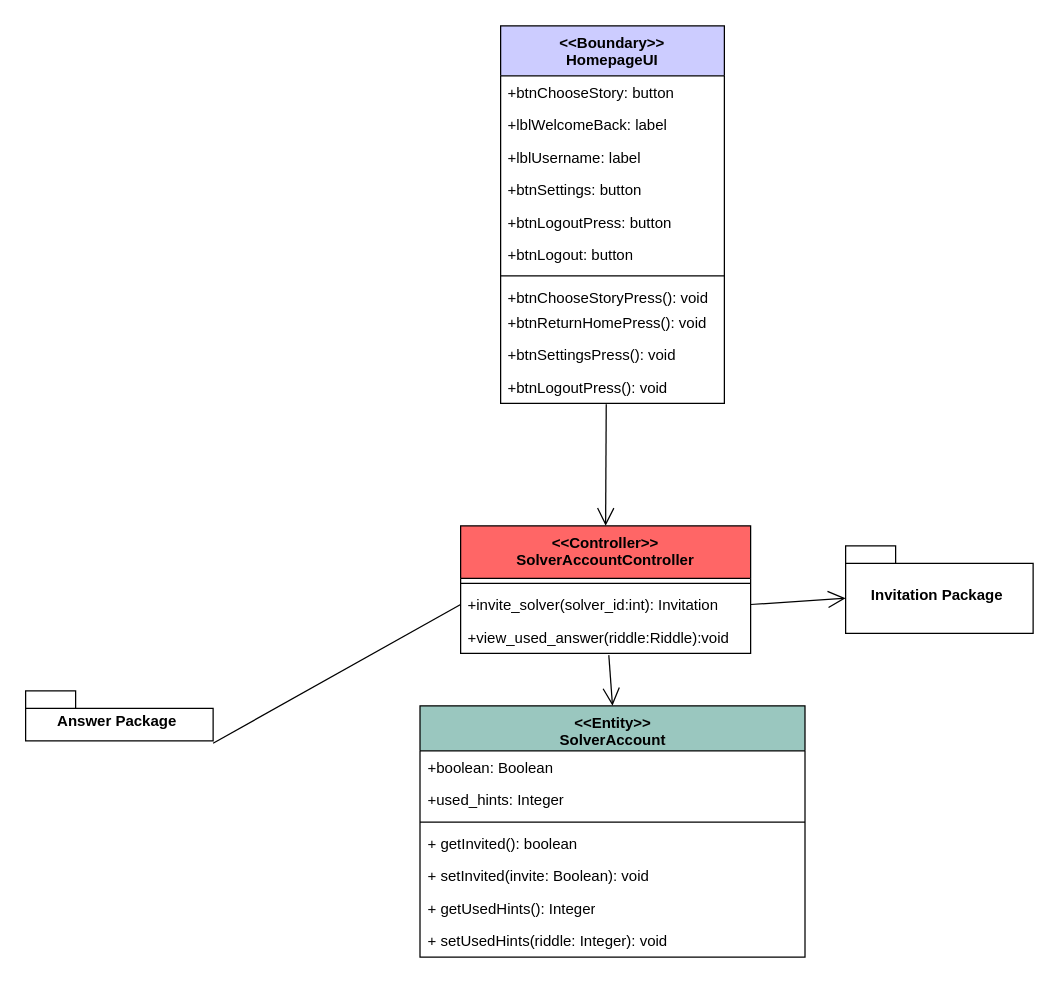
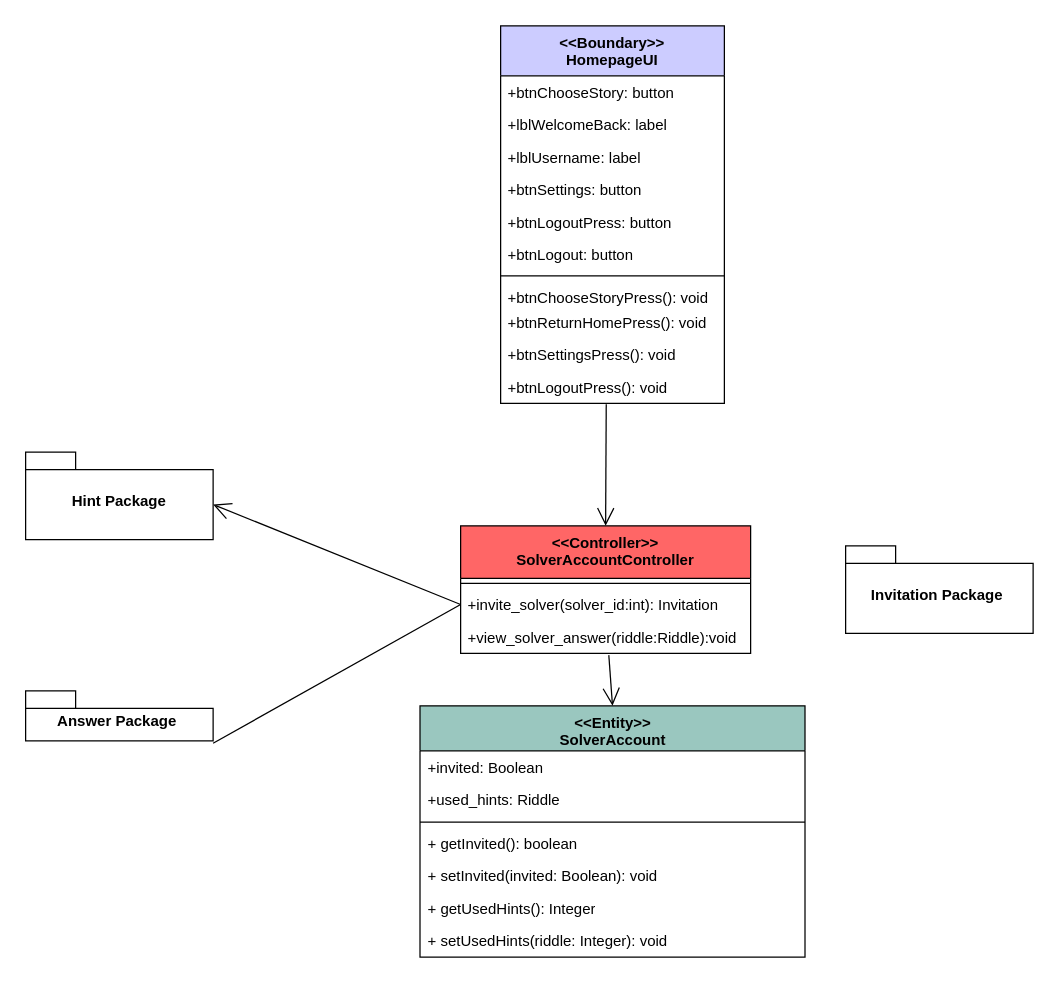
none -> (119, 496)
none -> (337, 555)
(797, 601) -> none
(607, 647) -> (607, 647)
(492, 768) -> (490, 768)
(506, 801) -> (498, 801)
(556, 877) -> (560, 877)
